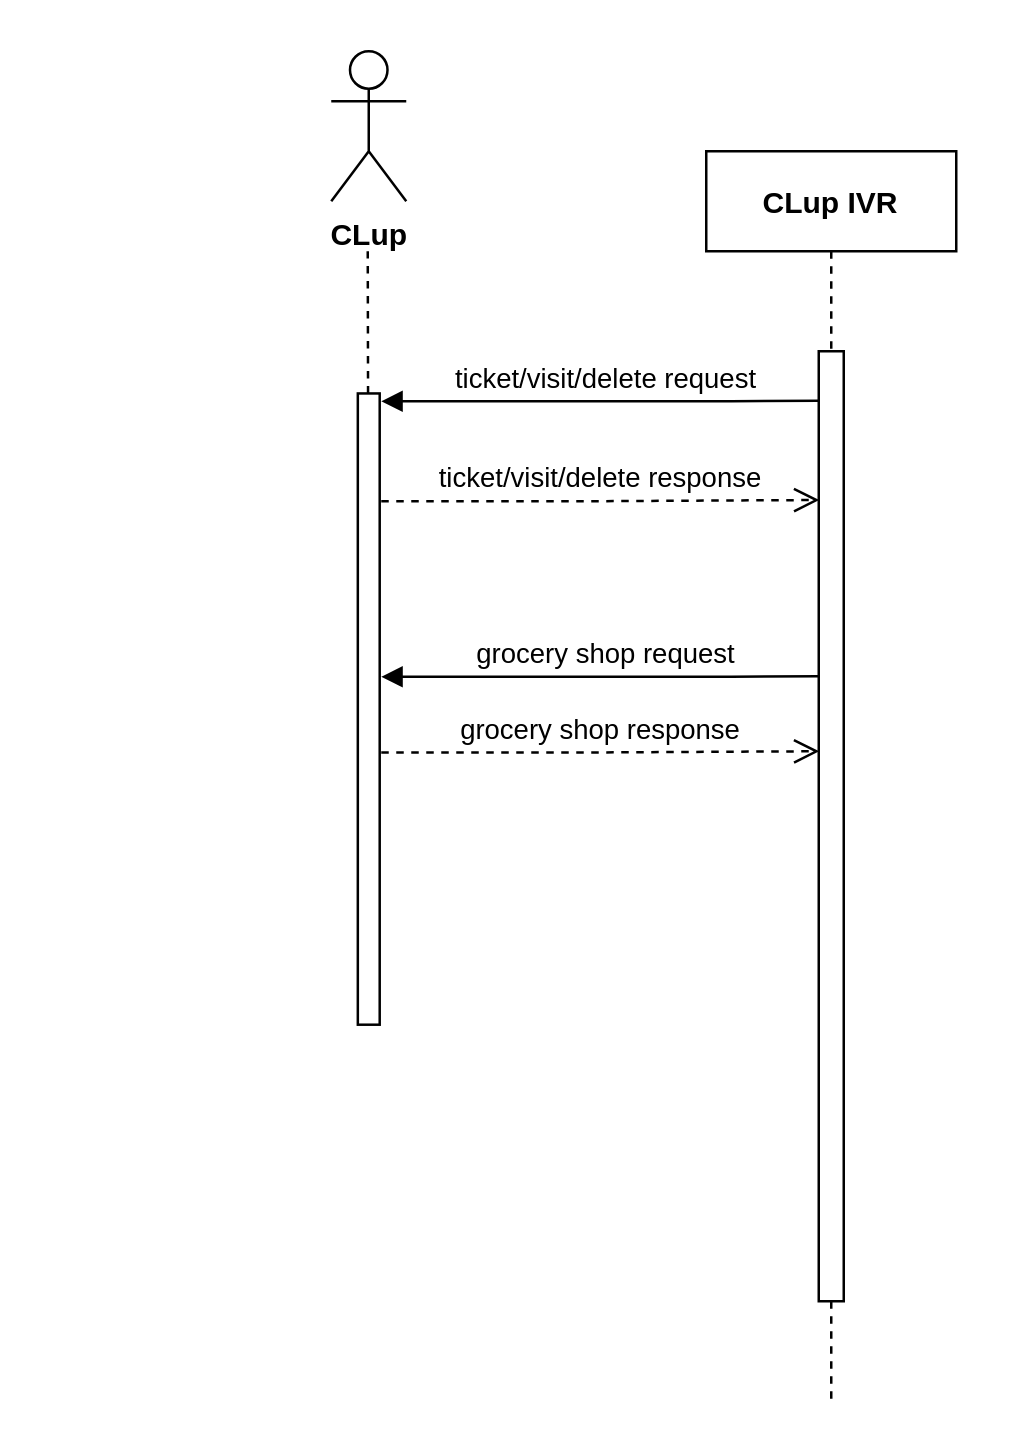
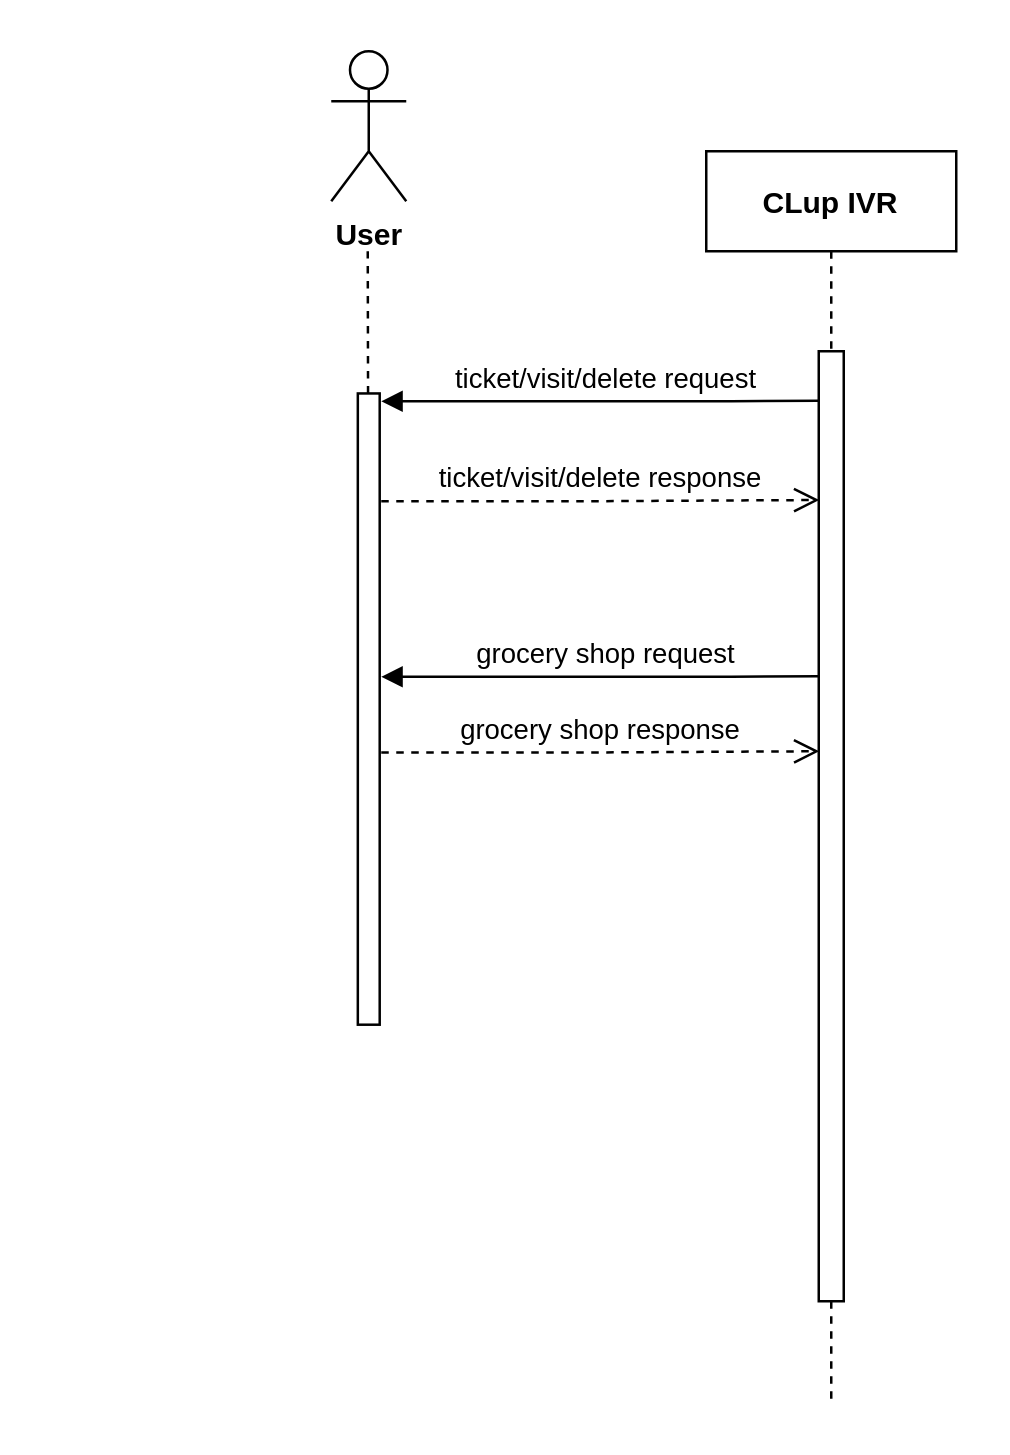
(370, 237) -> (370, 237)
